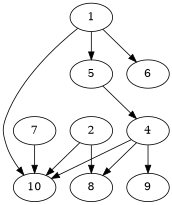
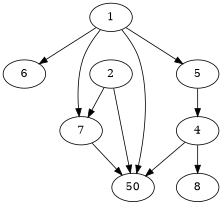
none -> (81, 67)
(91, 154) -> (98, 99)
(35, 187) -> (133, 187)
(148, 187) -> none
